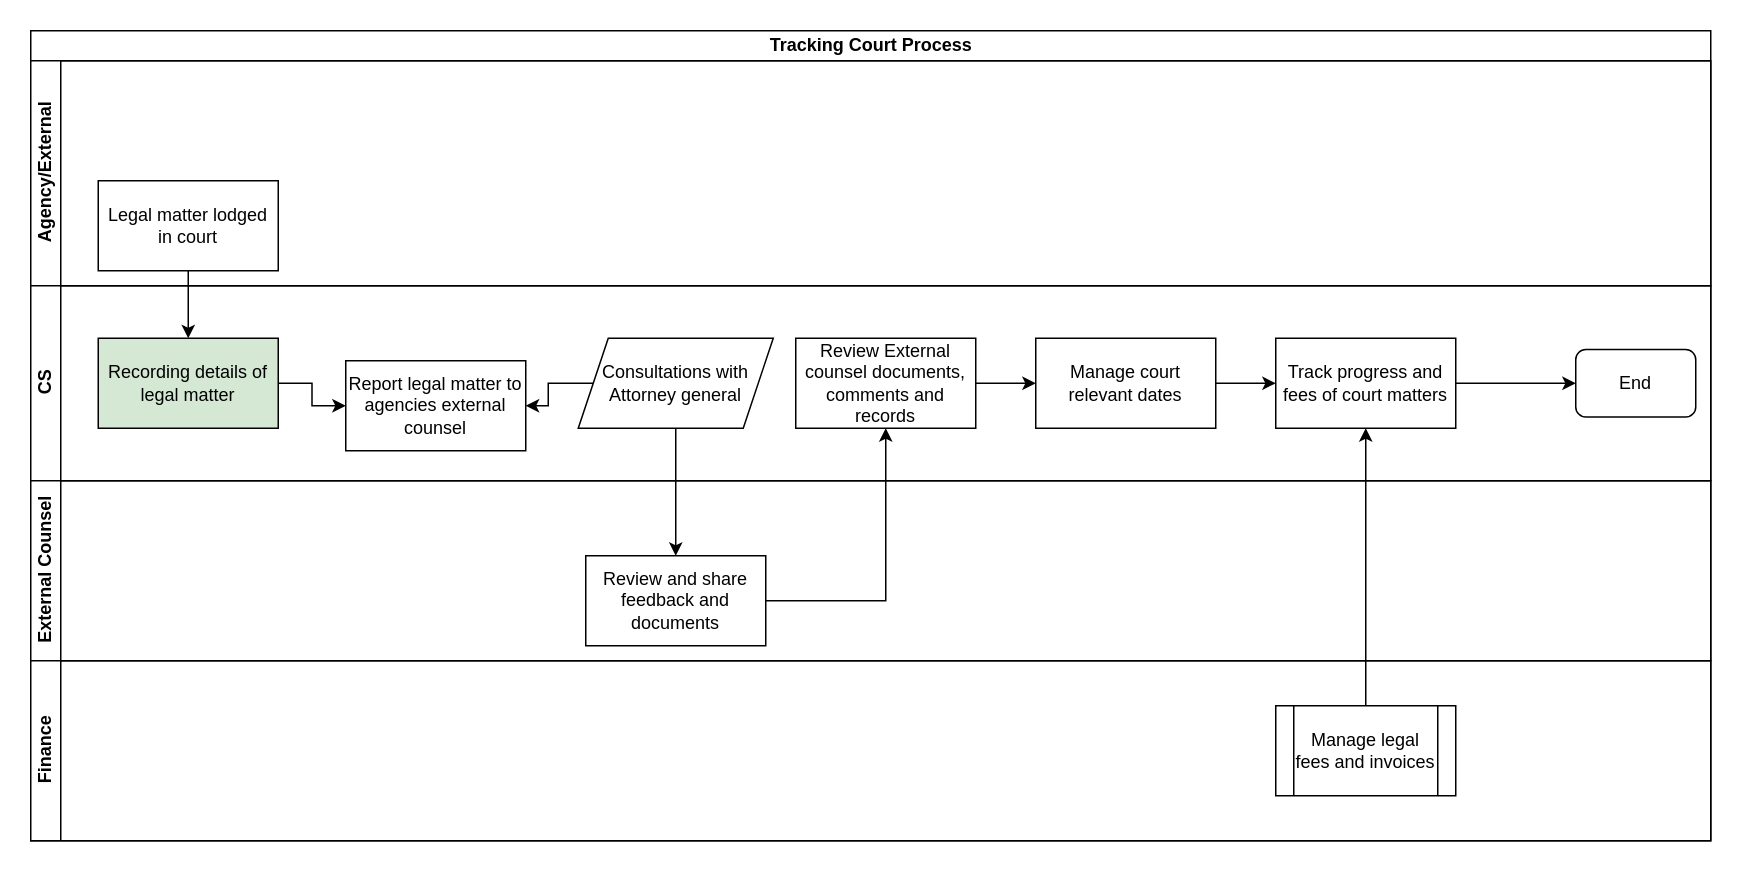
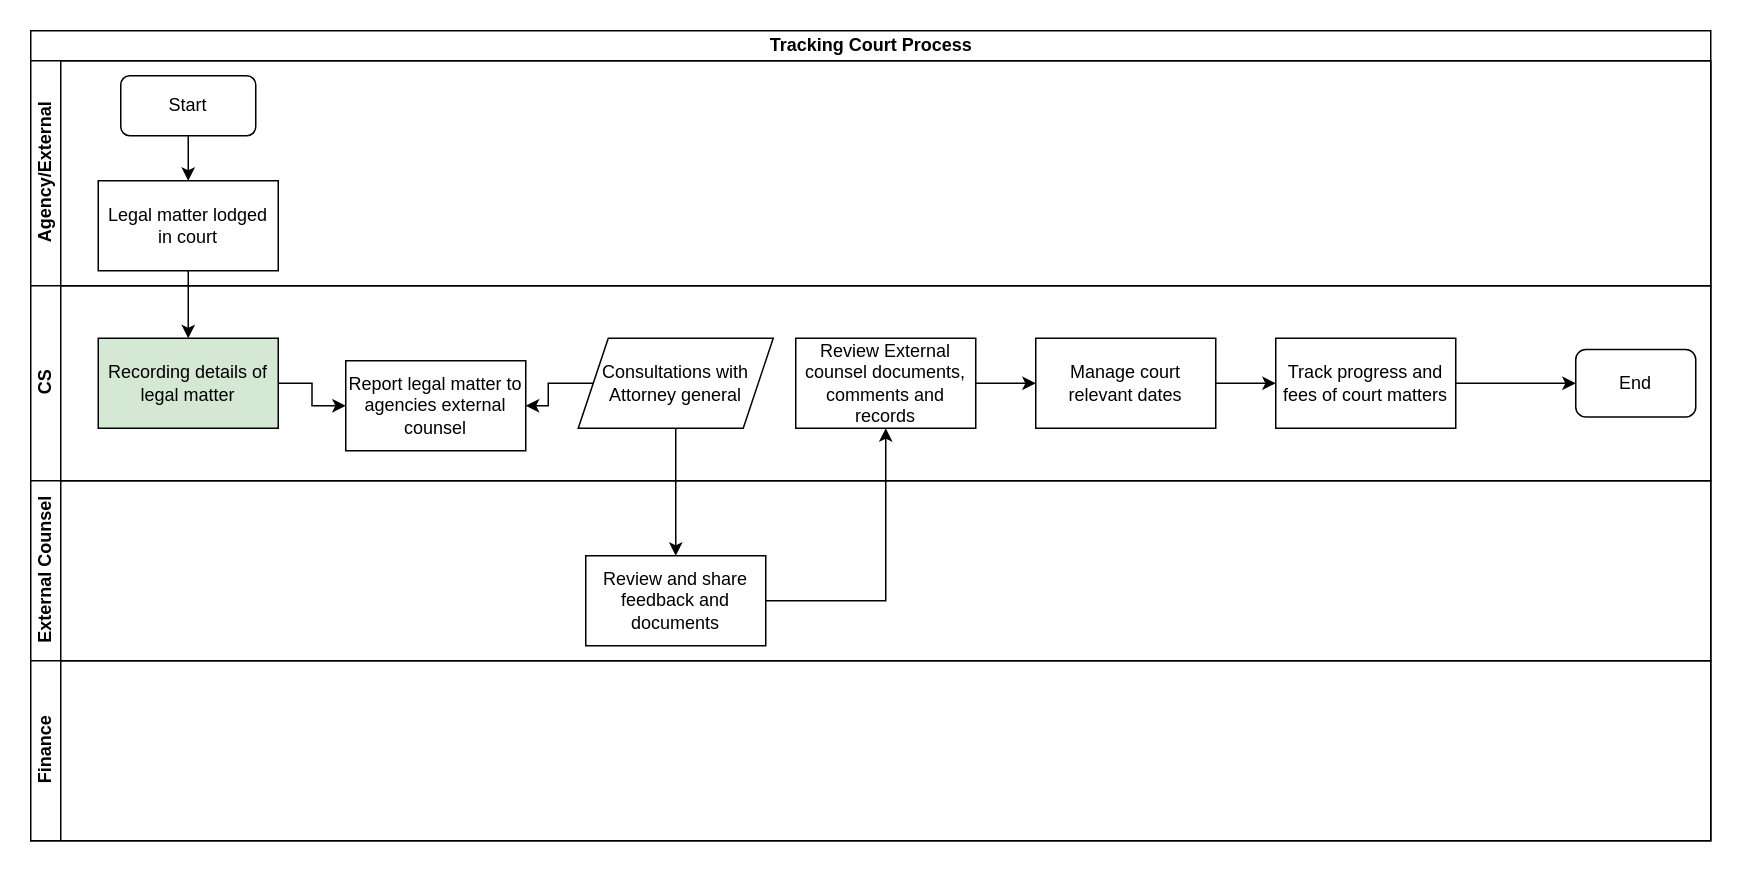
none -> (188, 106)
none -> (188, 153)
(1366, 572) -> none
(1366, 751) -> none
